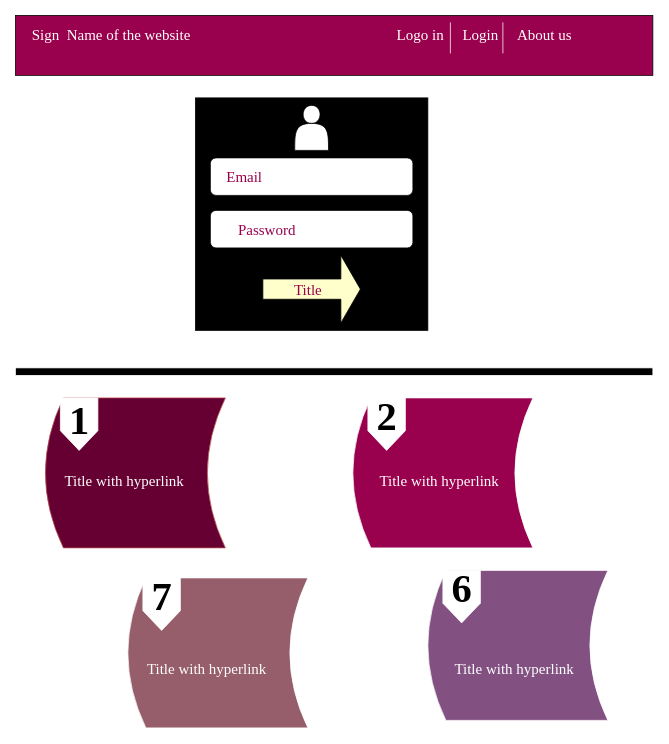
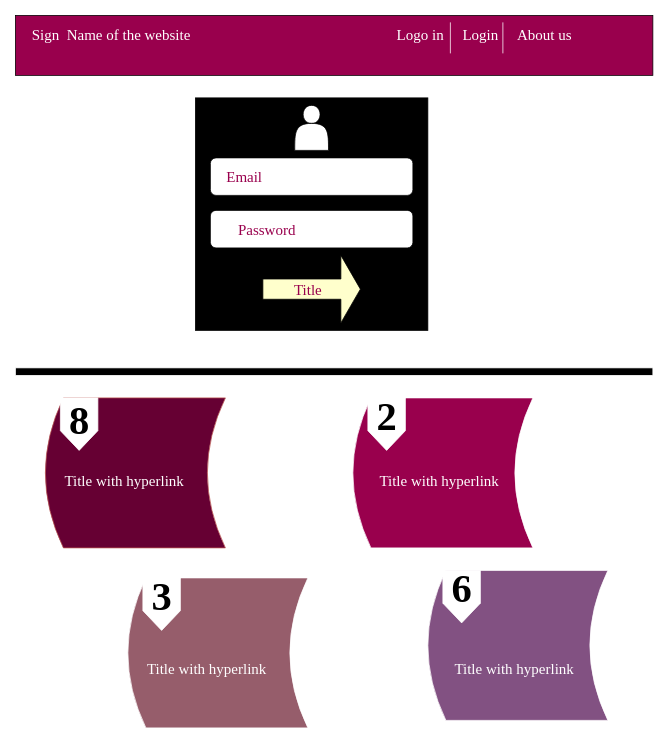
(80, 420) -> (80, 420)
(162, 597) -> (162, 597)
